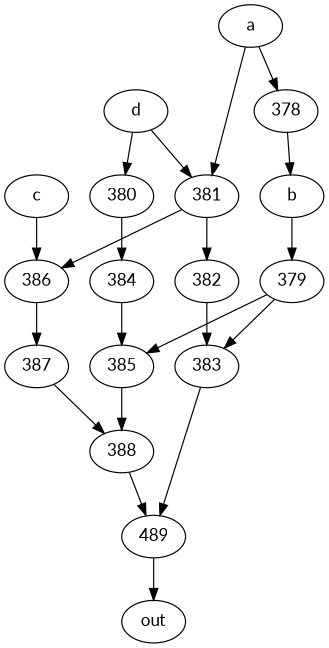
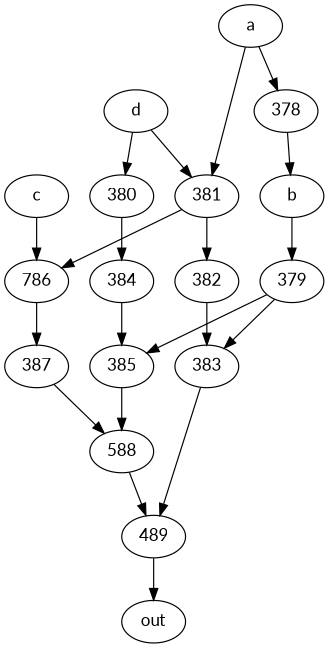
(37, 281) -> (37, 281)
(122, 452) -> (122, 452)
